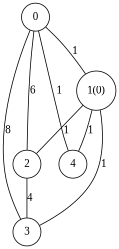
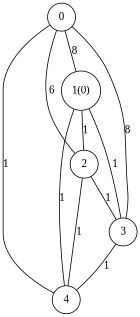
(75, 51) -> (74, 51)
(30, 198) -> (108, 198)
none -> (75, 232)
none -> (98, 268)
